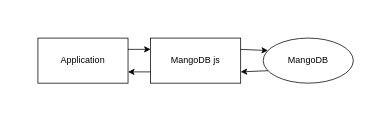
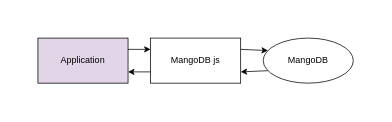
(83, 60) -> (83, 60)
